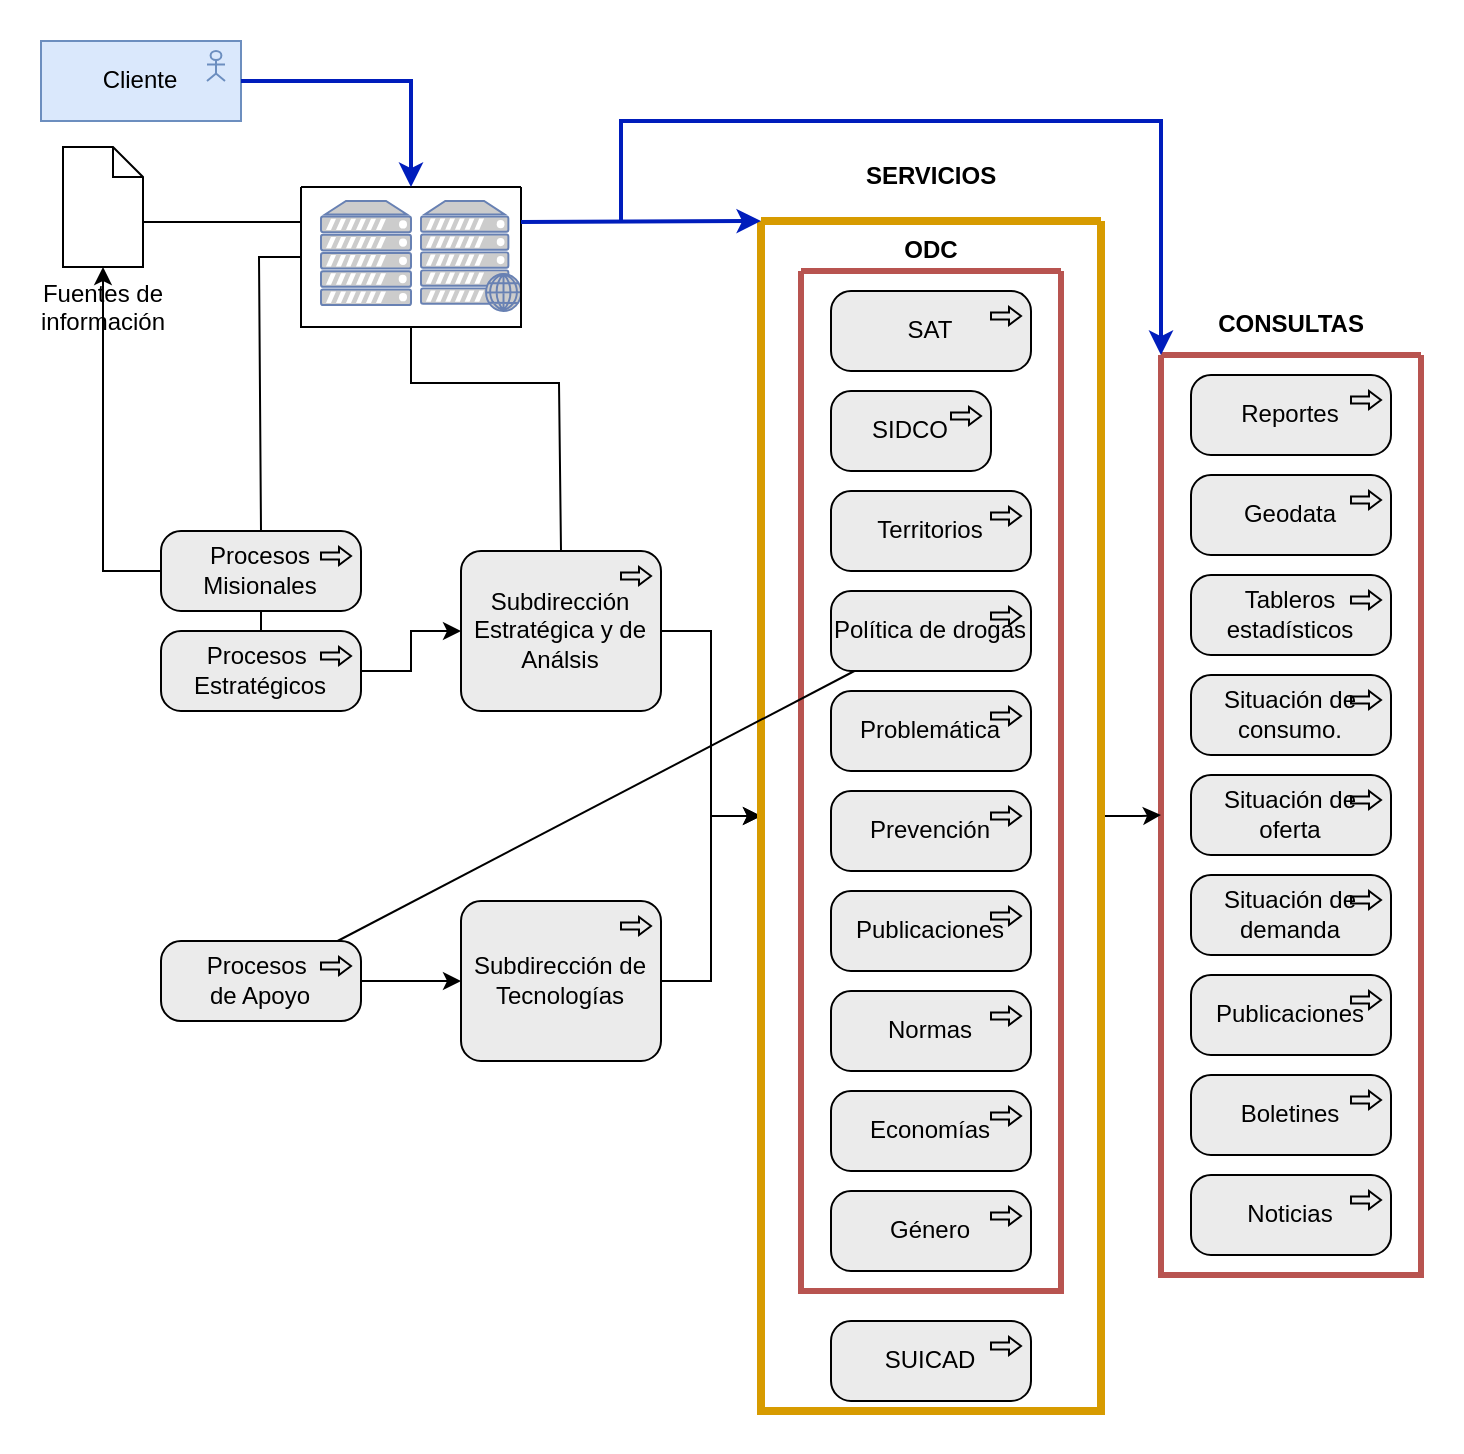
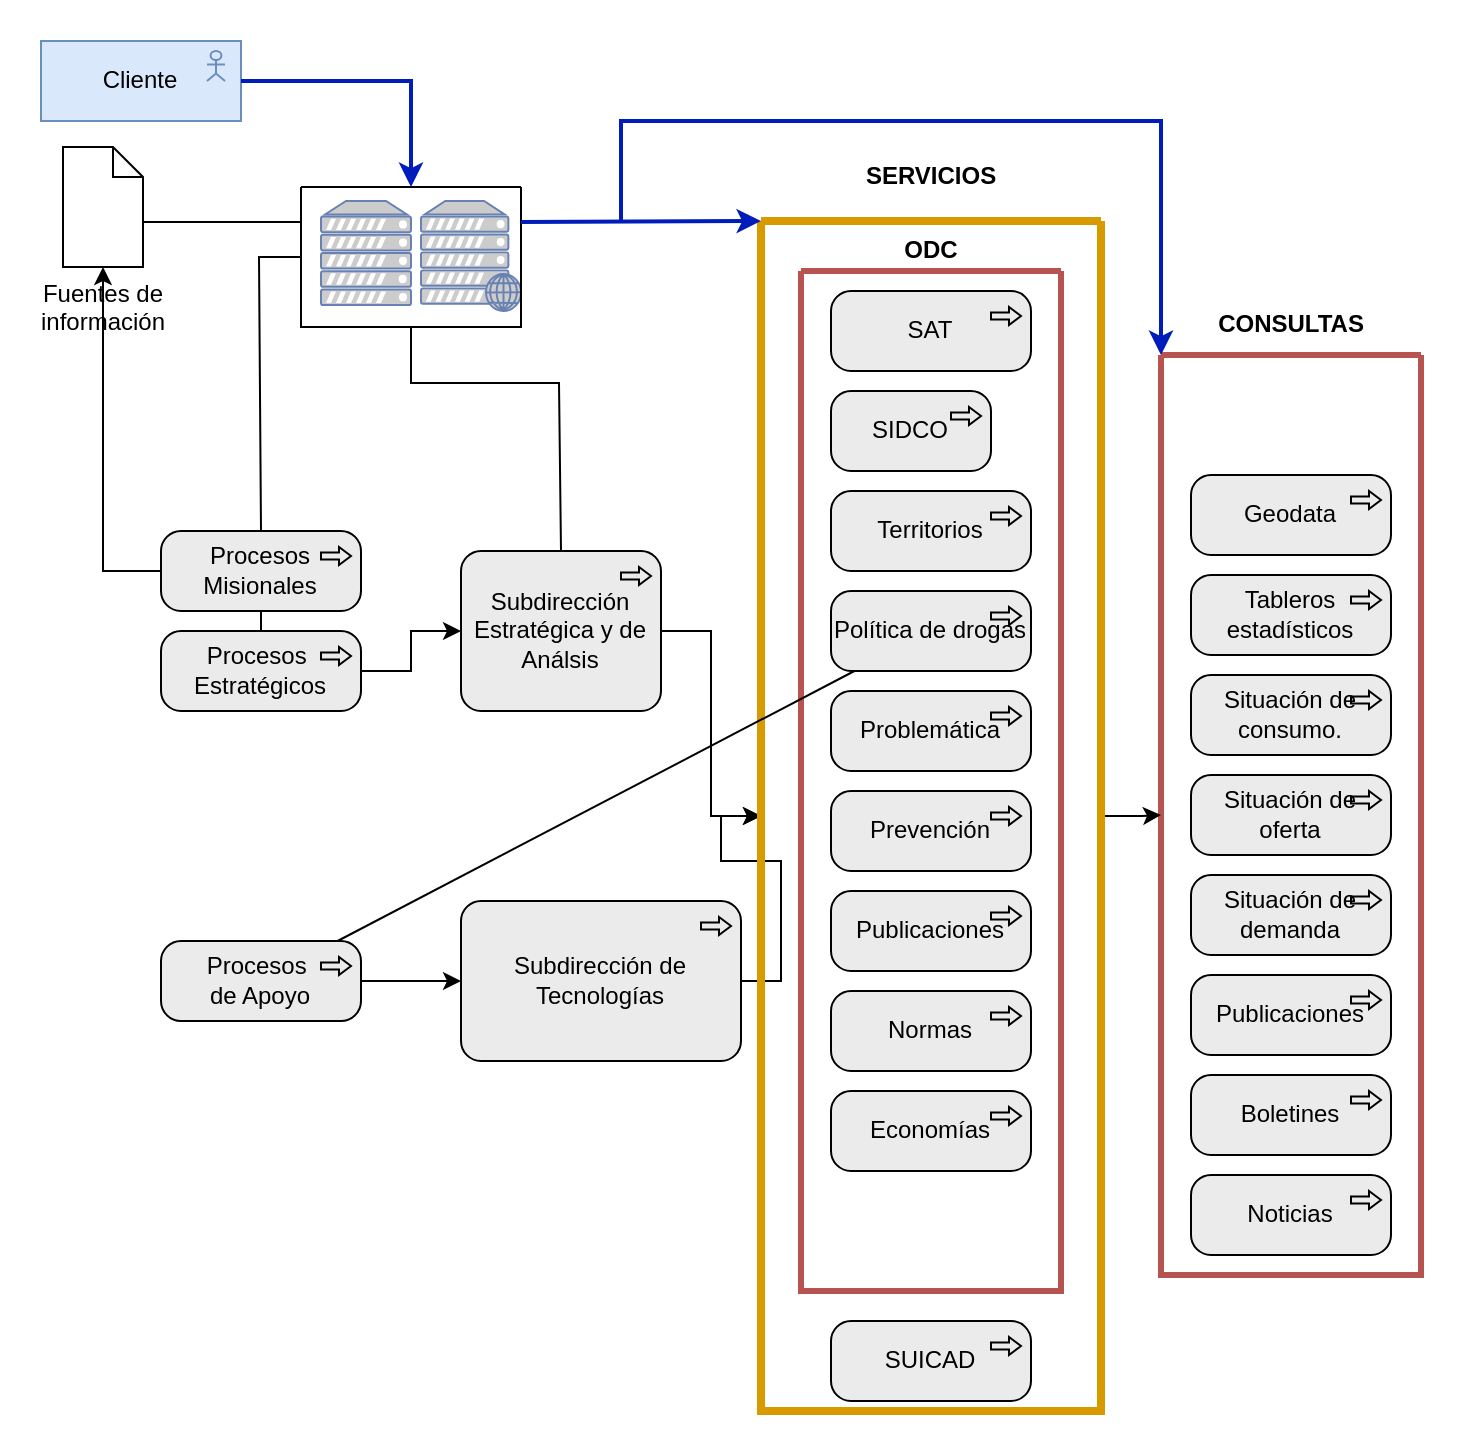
(1291, 415) -> none
(561, 981) -> (601, 981)
(931, 1231) -> none
